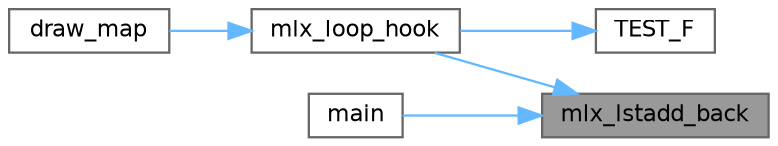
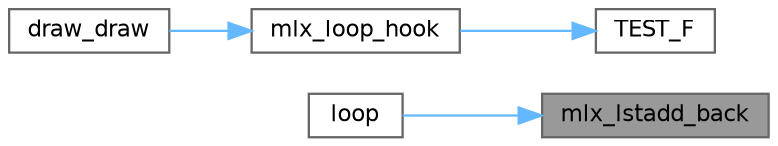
(89, 31) -> (89, 31)
(495, 70) -> none
(356, 116) -> (356, 116)
